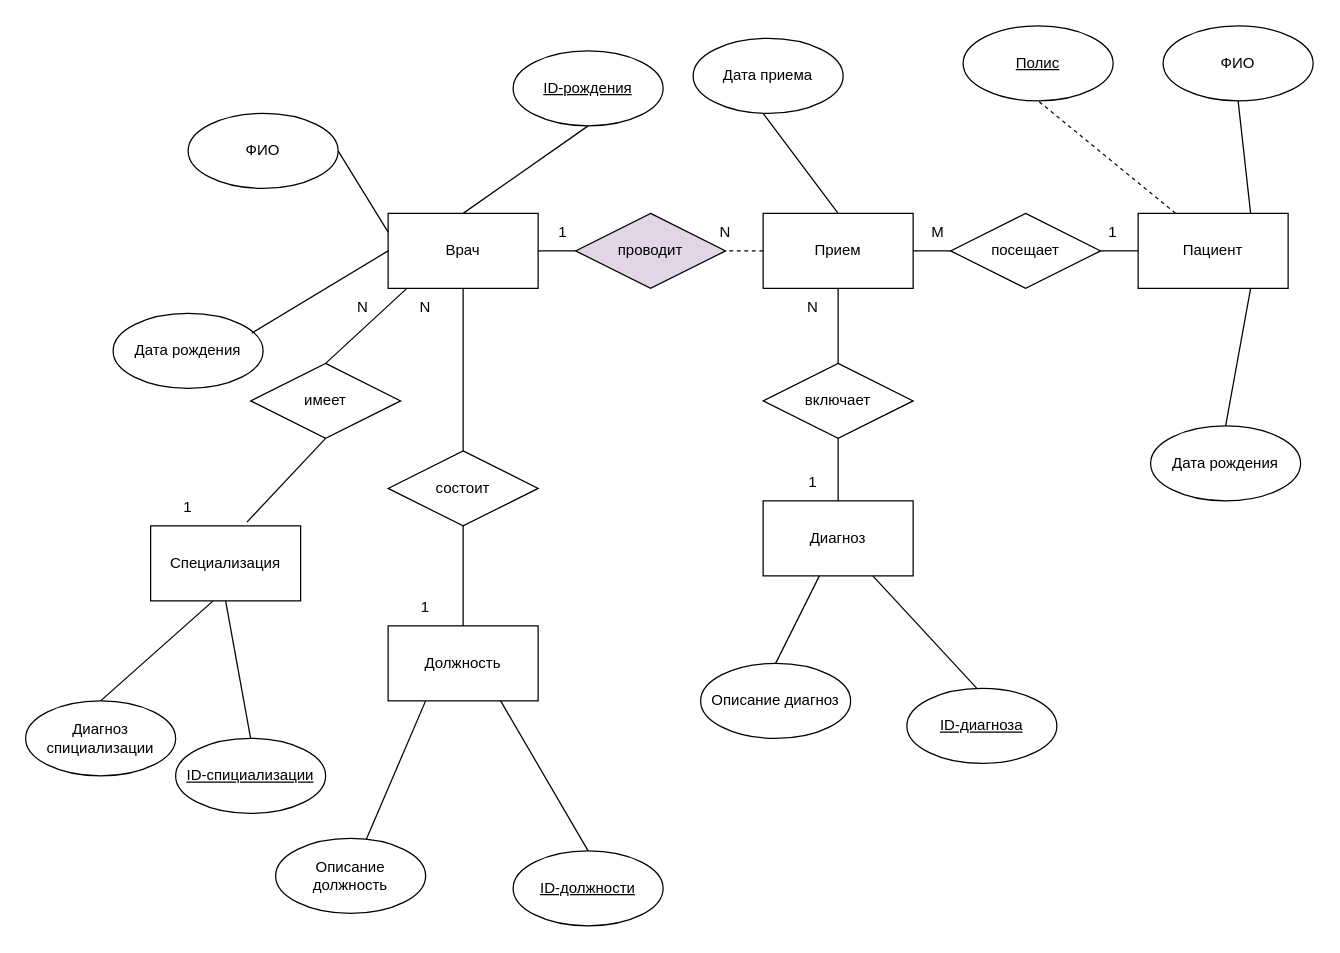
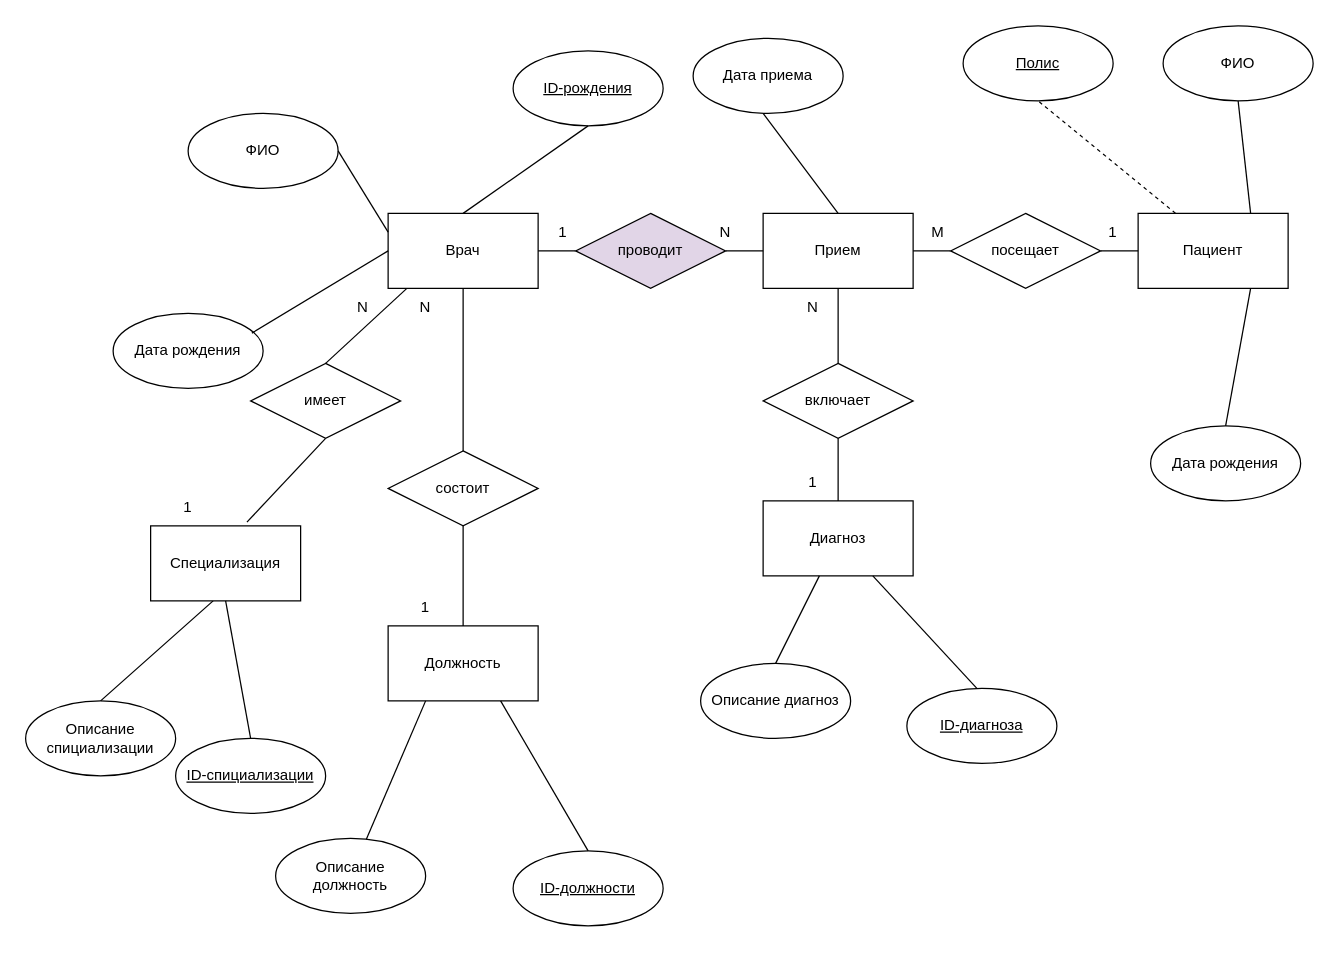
(743, 251) -> (743, 251)
(101, 738) -> (101, 738)
